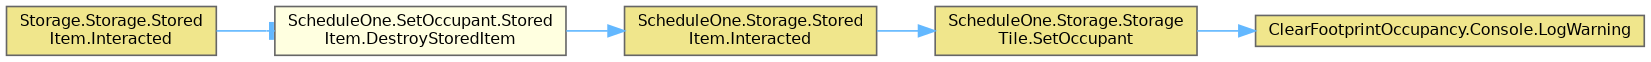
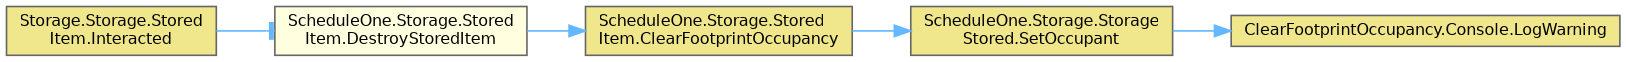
(420, 31) -> (401, 31)
(751, 31) -> (719, 31)
(1066, 31) -> (1042, 31)
